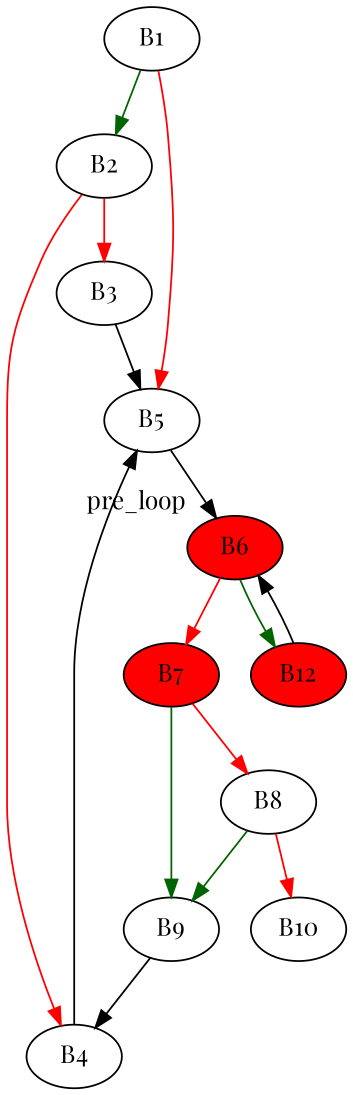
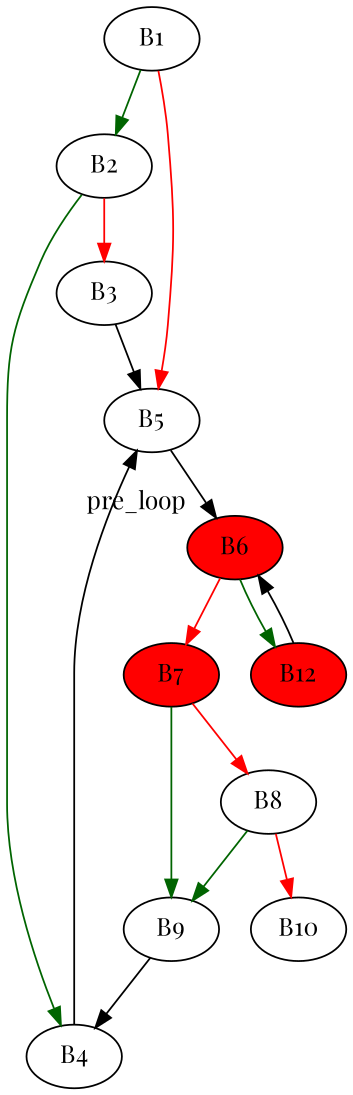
(7, 596) -> (7, 596)
